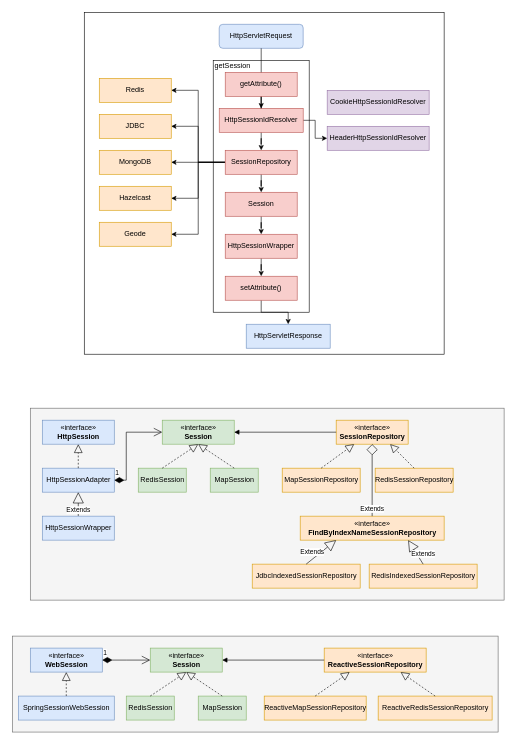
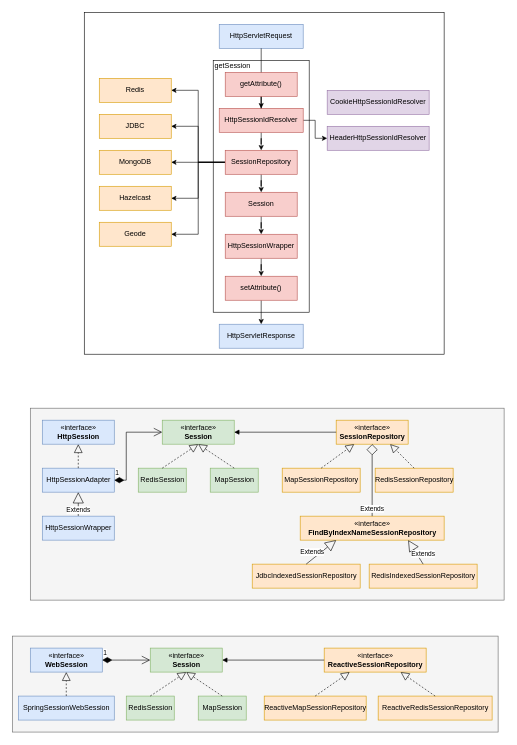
(261, 36) -> (261, 36)
(288, 336) -> (261, 336)
